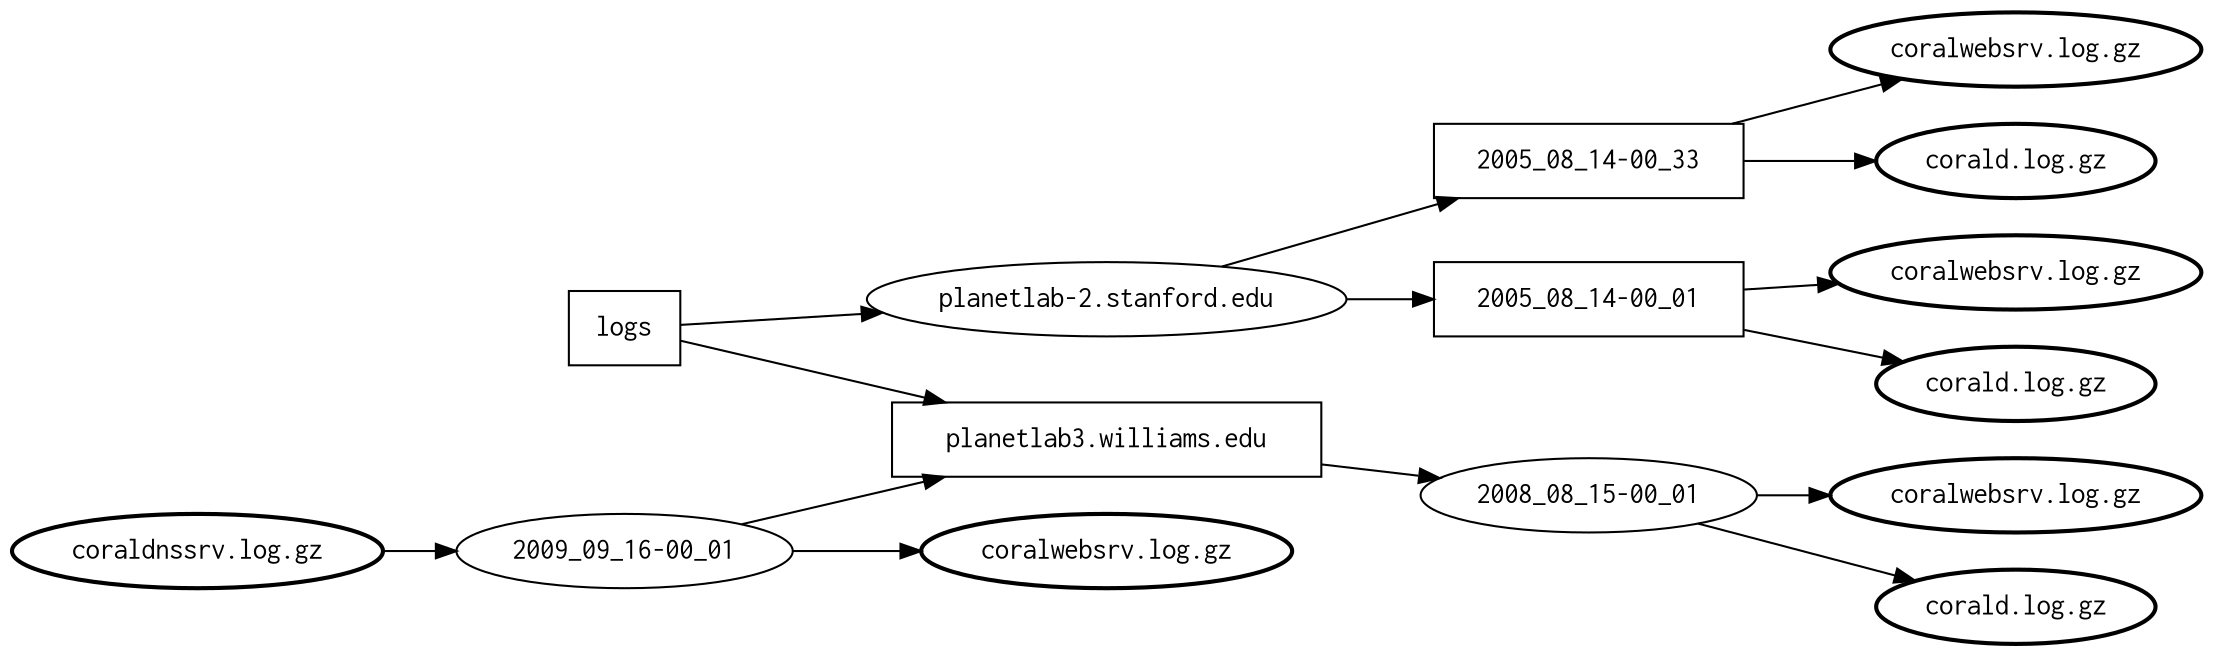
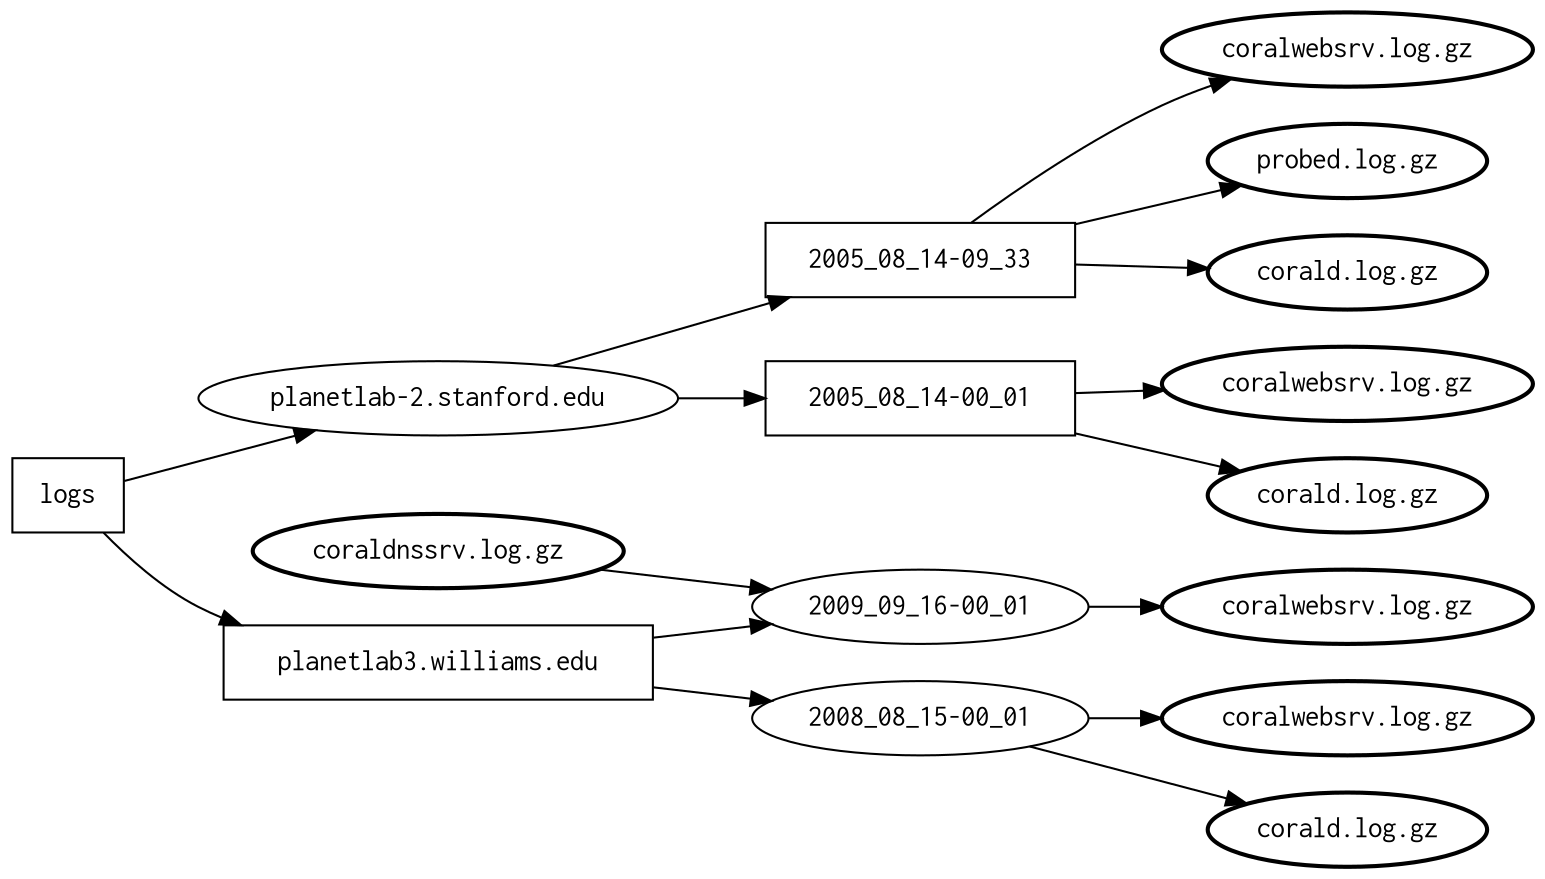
none -> (1347, 161)
(1589, 161) -> (920, 260)
(833, 503) -> (702, 632)
